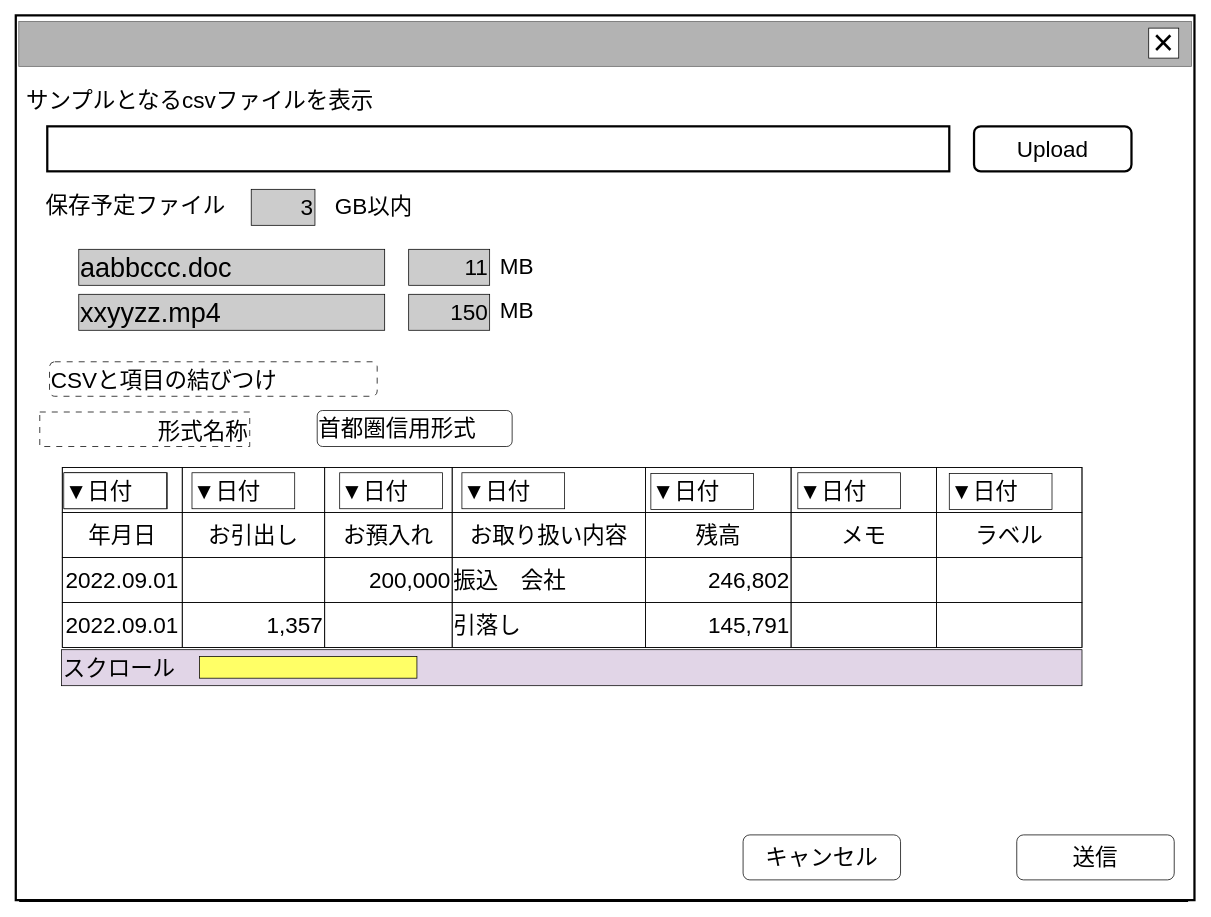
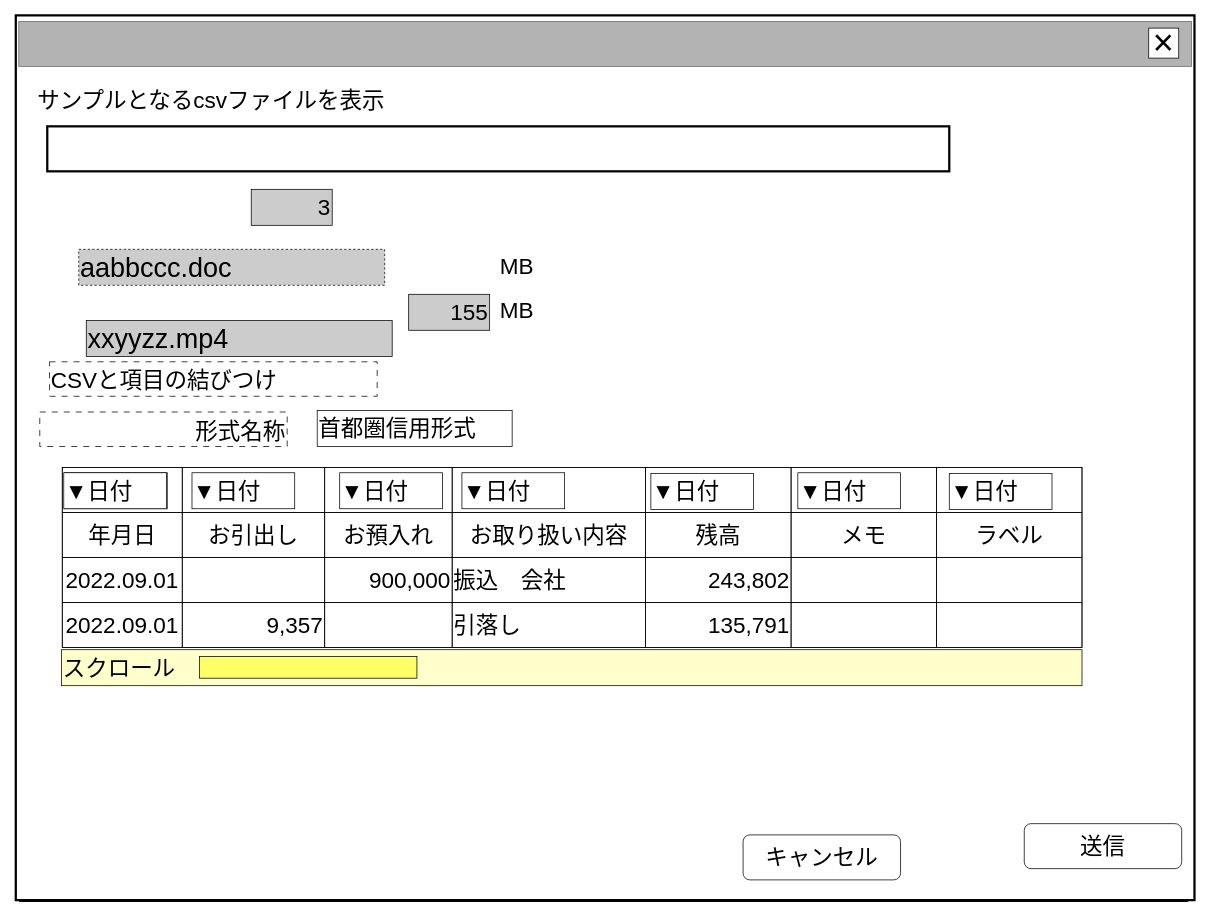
(249, 100) -> (261, 100)
(1053, 149) -> none
(138, 205) -> none
(427, 206) -> none
(283, 207) -> (291, 207)
(231, 267) -> (231, 267)
(449, 267) -> none
(231, 312) -> (239, 339)
(480, 312) -> (480, 312)
(213, 379) -> (213, 379)
(144, 429) -> (163, 429)
(414, 429) -> (414, 429)
(434, 580) -> (434, 580)
(773, 580) -> (773, 580)
(311, 625) -> (311, 625)
(773, 625) -> (773, 625)
(572, 668) -> (572, 668)
(1095, 858) -> (1103, 846)
